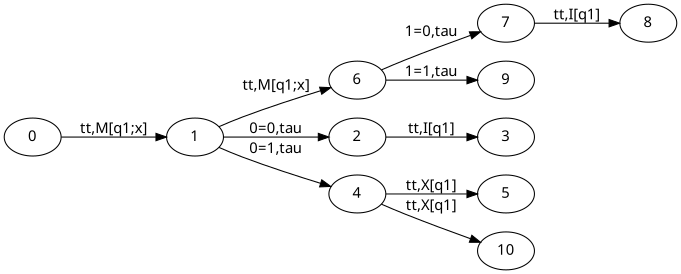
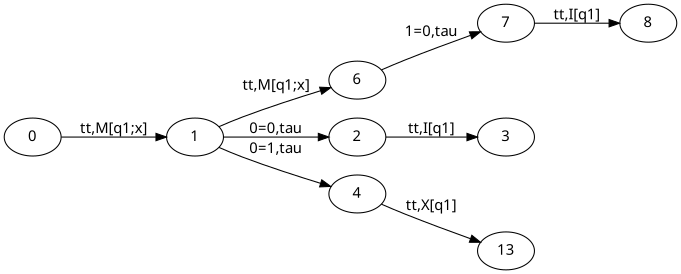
(506, 80) -> none
(506, 194) -> none
(506, 251) -> (506, 251)
